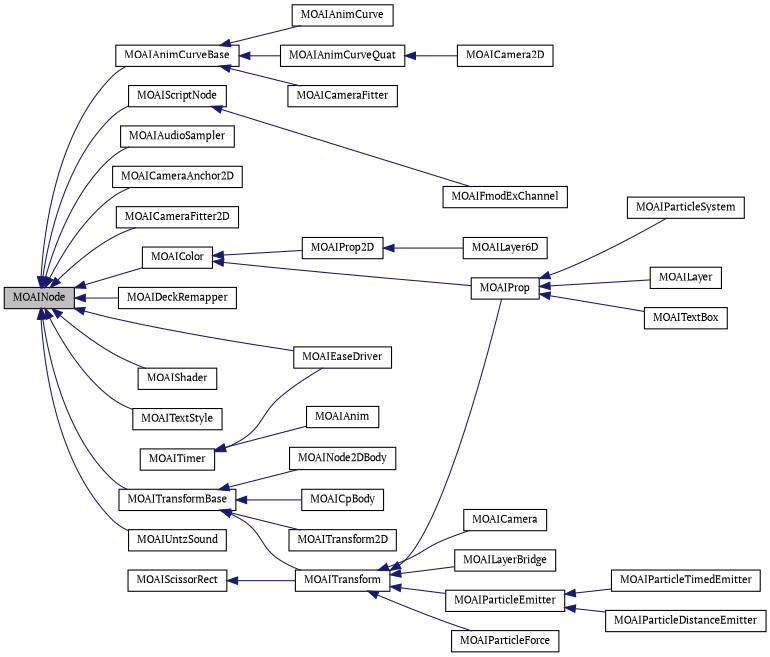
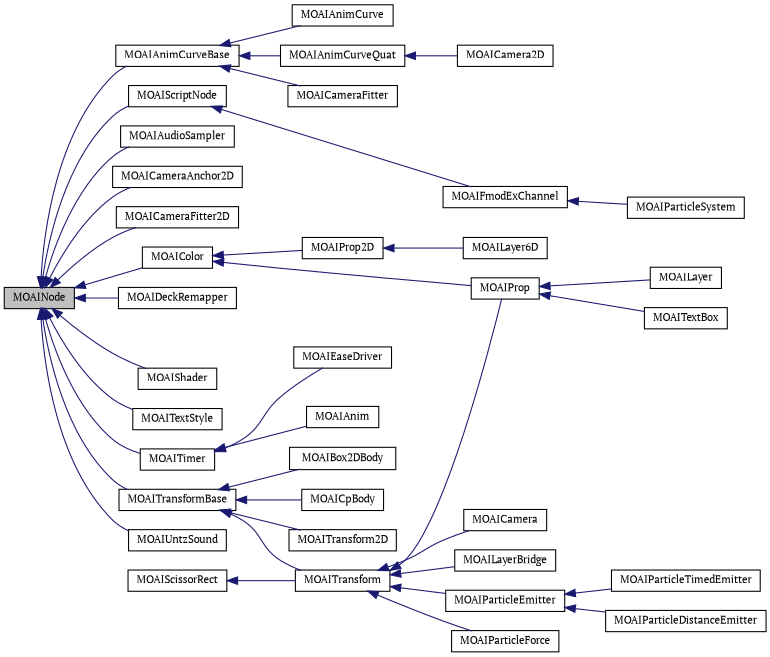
(609, 249) -> (603, 203)
(188, 333) -> (78, 397)
(343, 458) -> (343, 458)
